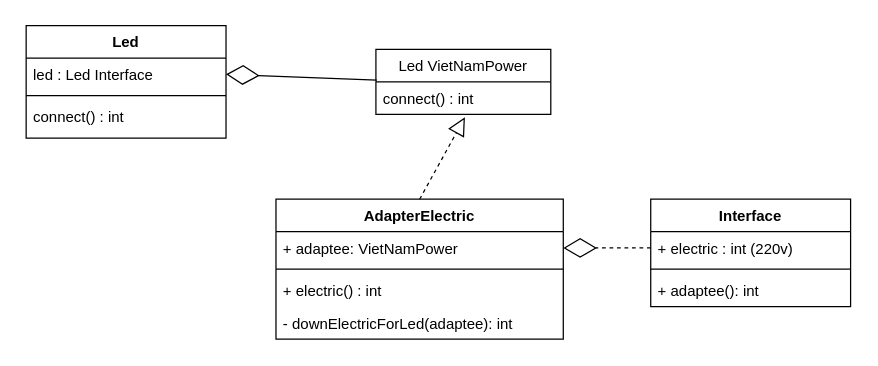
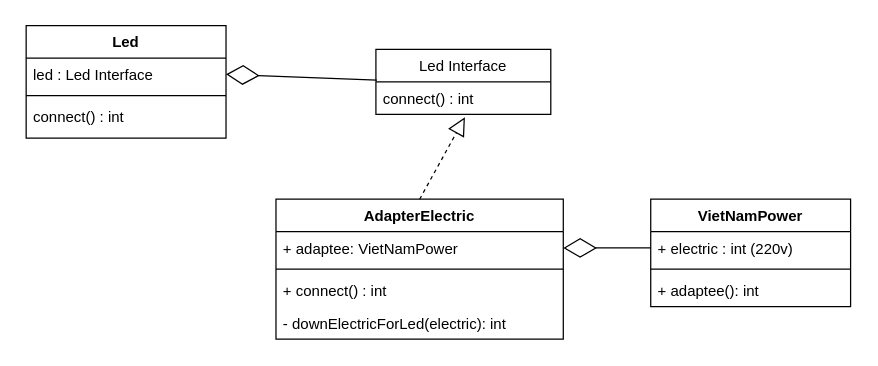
(463, 66) -> (463, 66)
(750, 216) -> (750, 216)
(622, 248) -> (622, 248)
(344, 291) -> (344, 291)
(414, 324) -> (414, 324)
